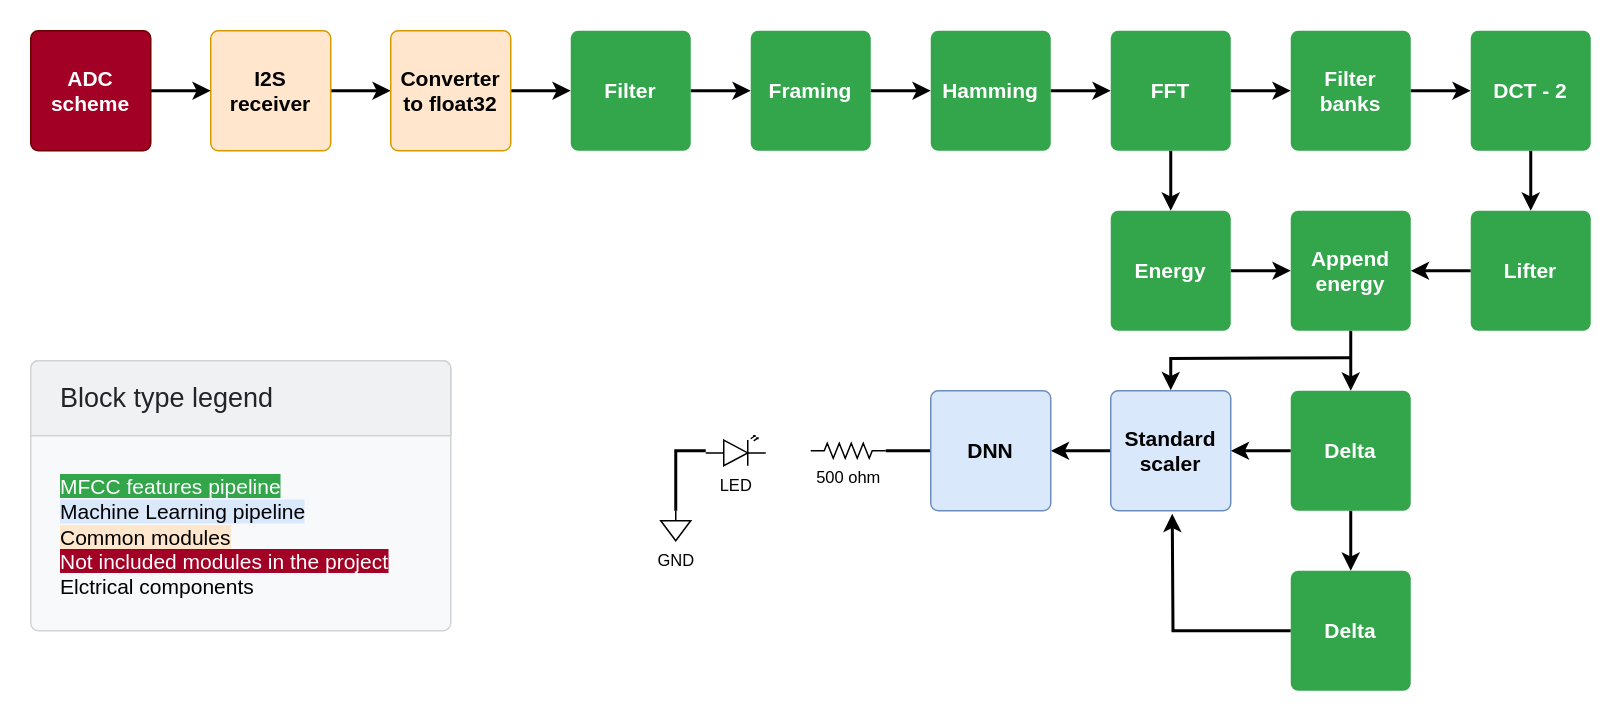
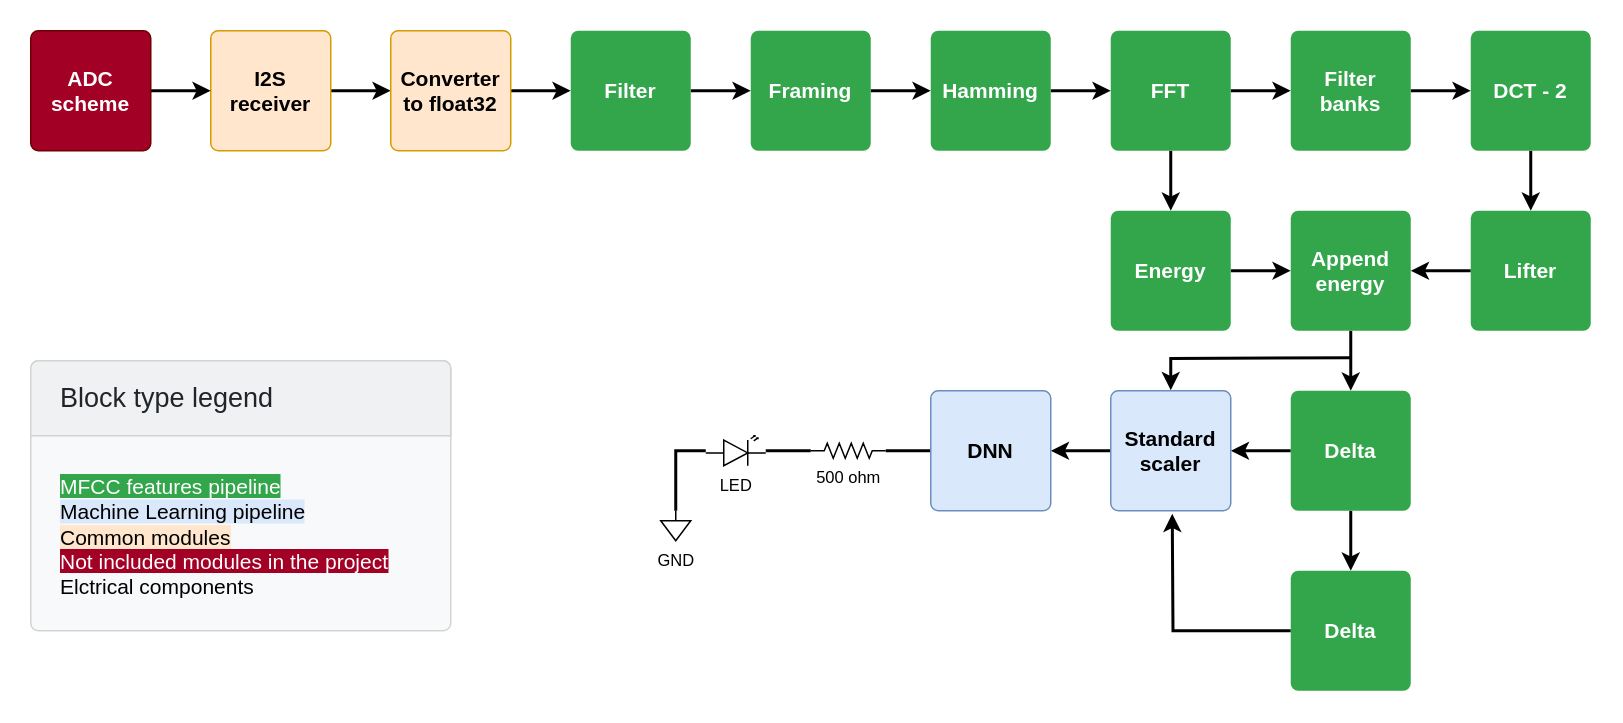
none -> (789, 451)
